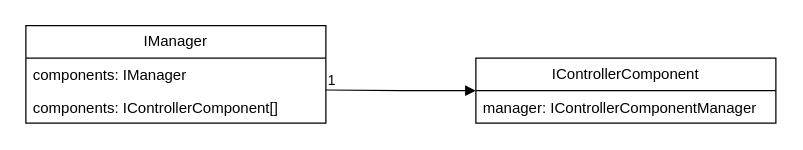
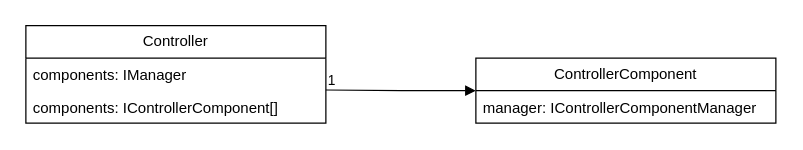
(176, 42) -> (176, 42)
(626, 74) -> (626, 74)
